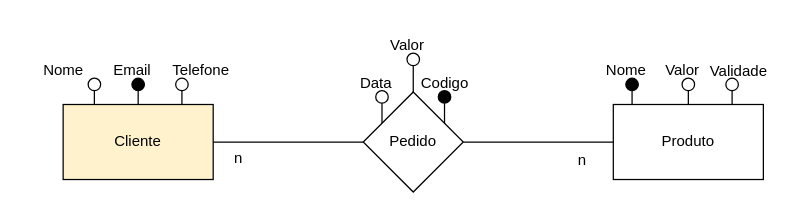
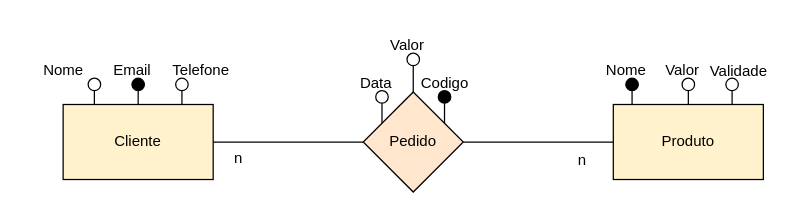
(413, 142) -> (413, 142)
(688, 142) -> (688, 142)
